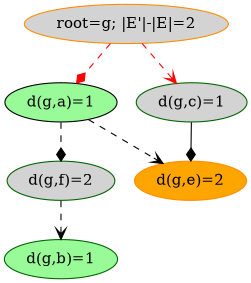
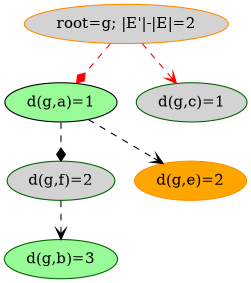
(191, 135) -> none
(61, 259) -> (61, 259)
